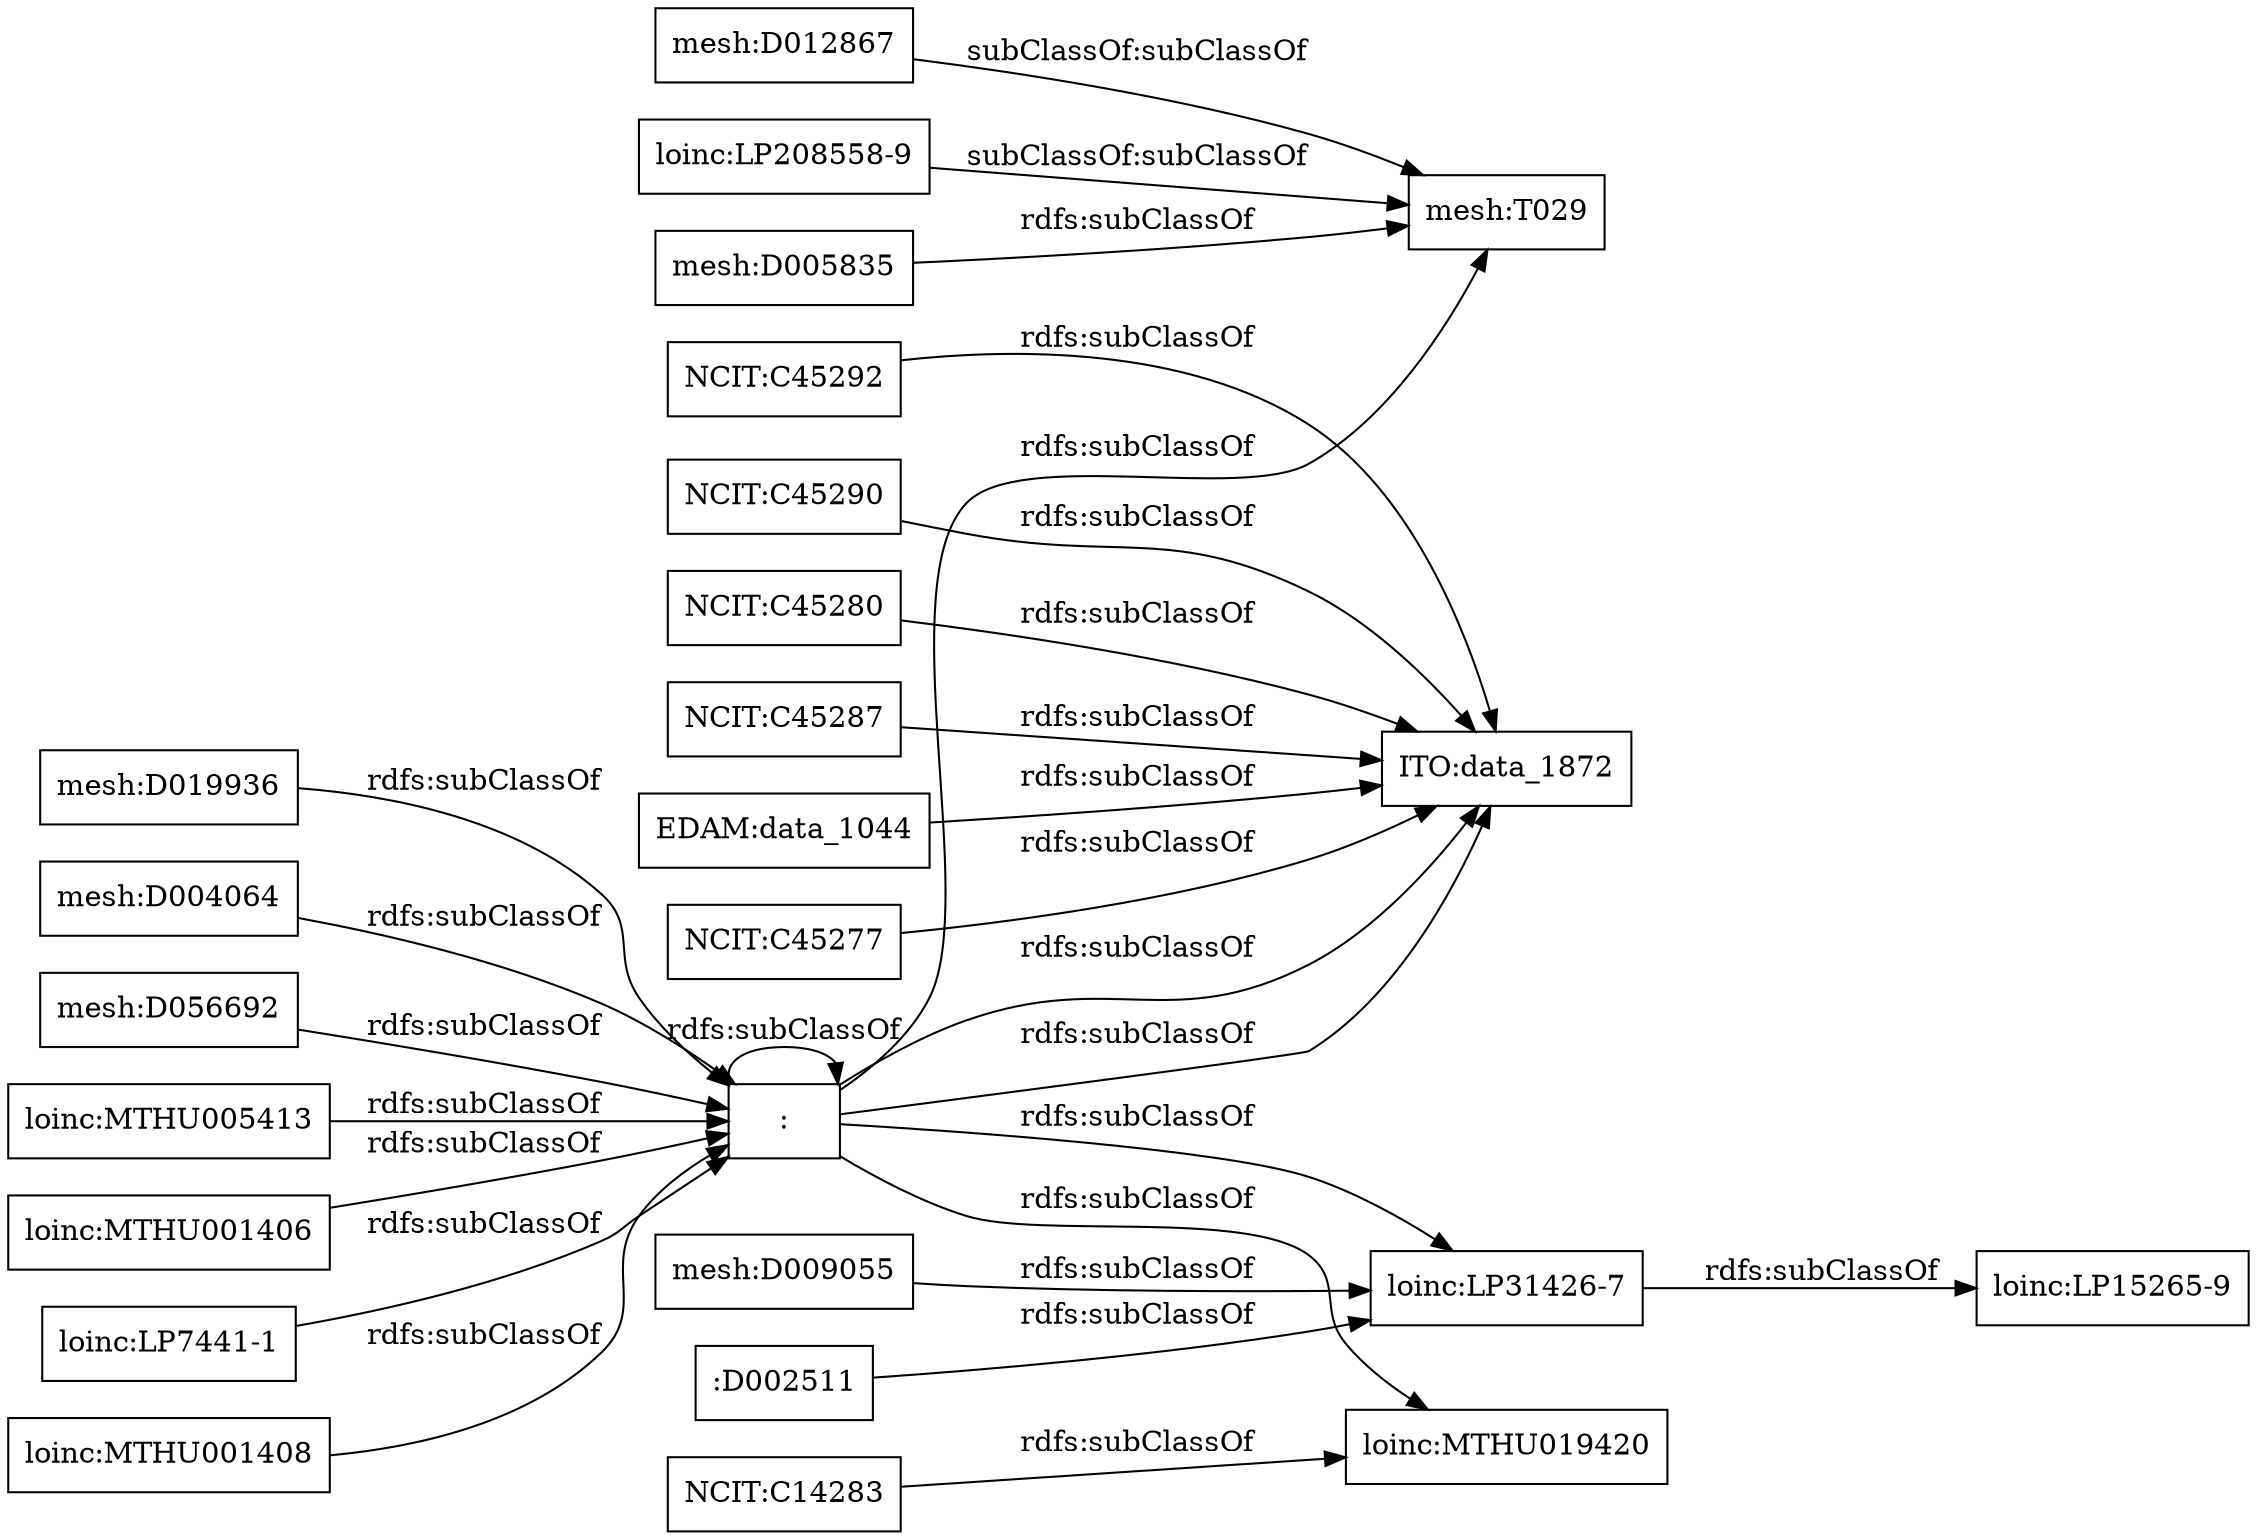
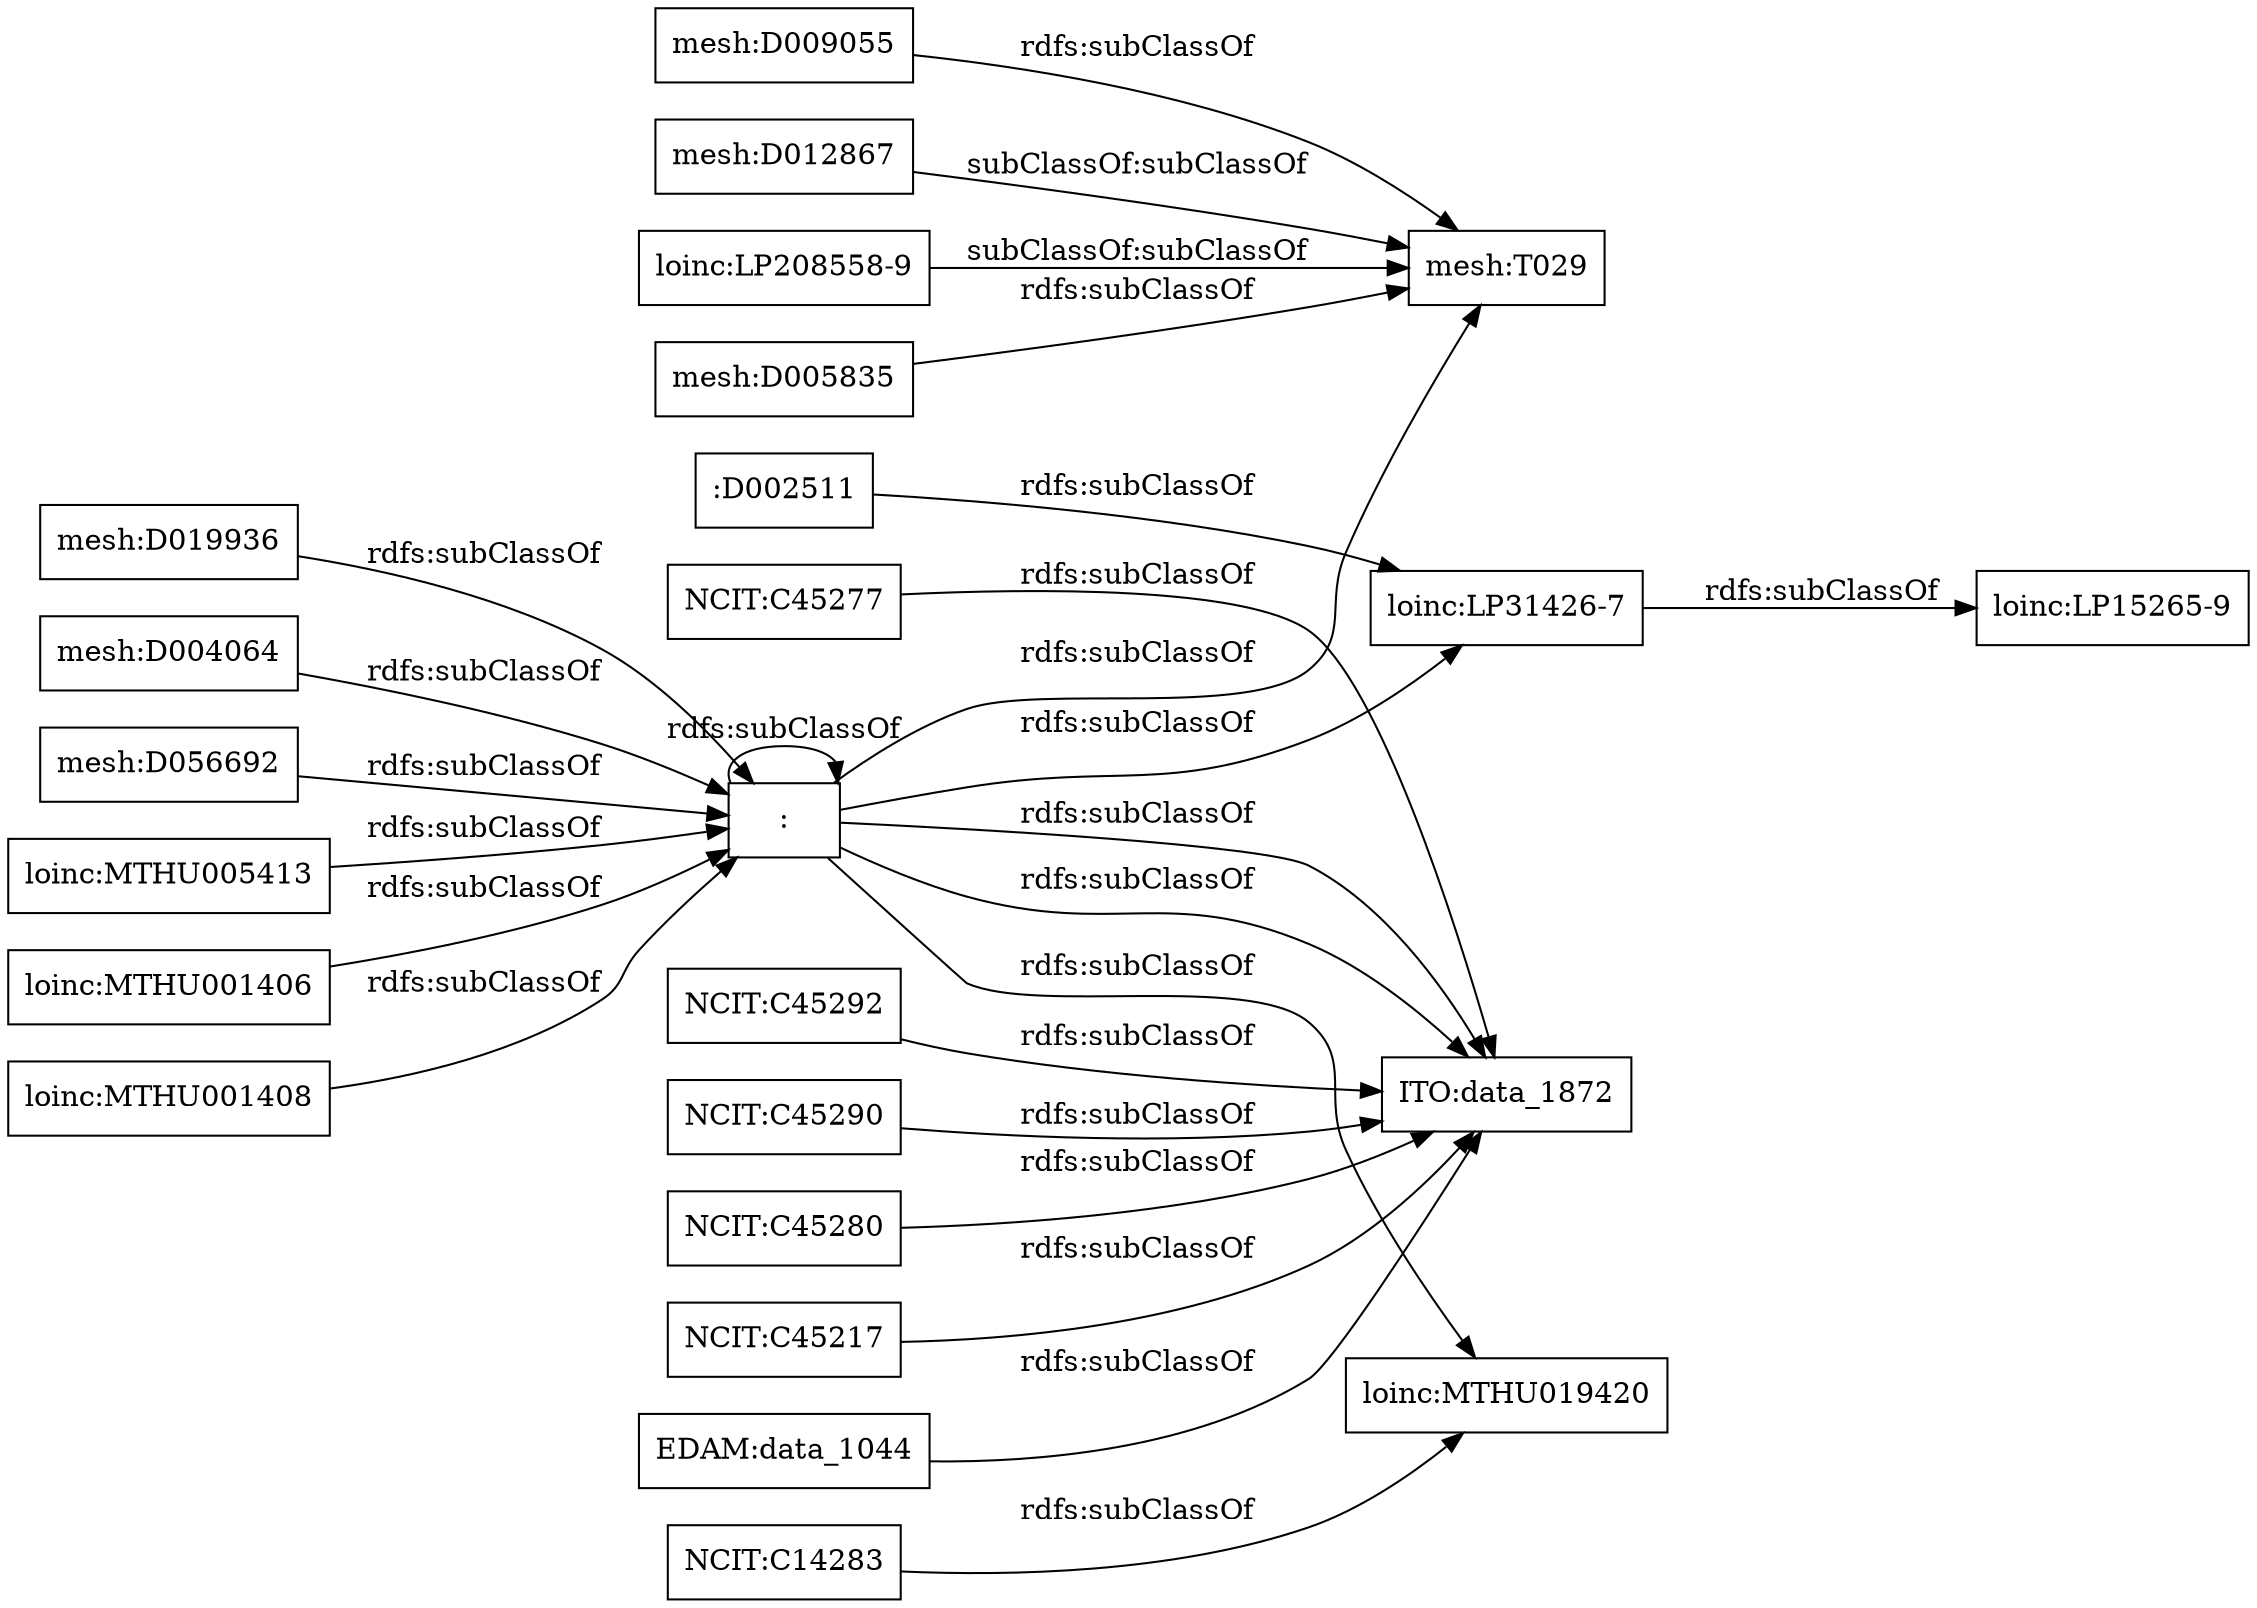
(784, 719) -> (784, 1340)
(1131, 1290) -> (1188, 104)
(169, 1344) -> none
